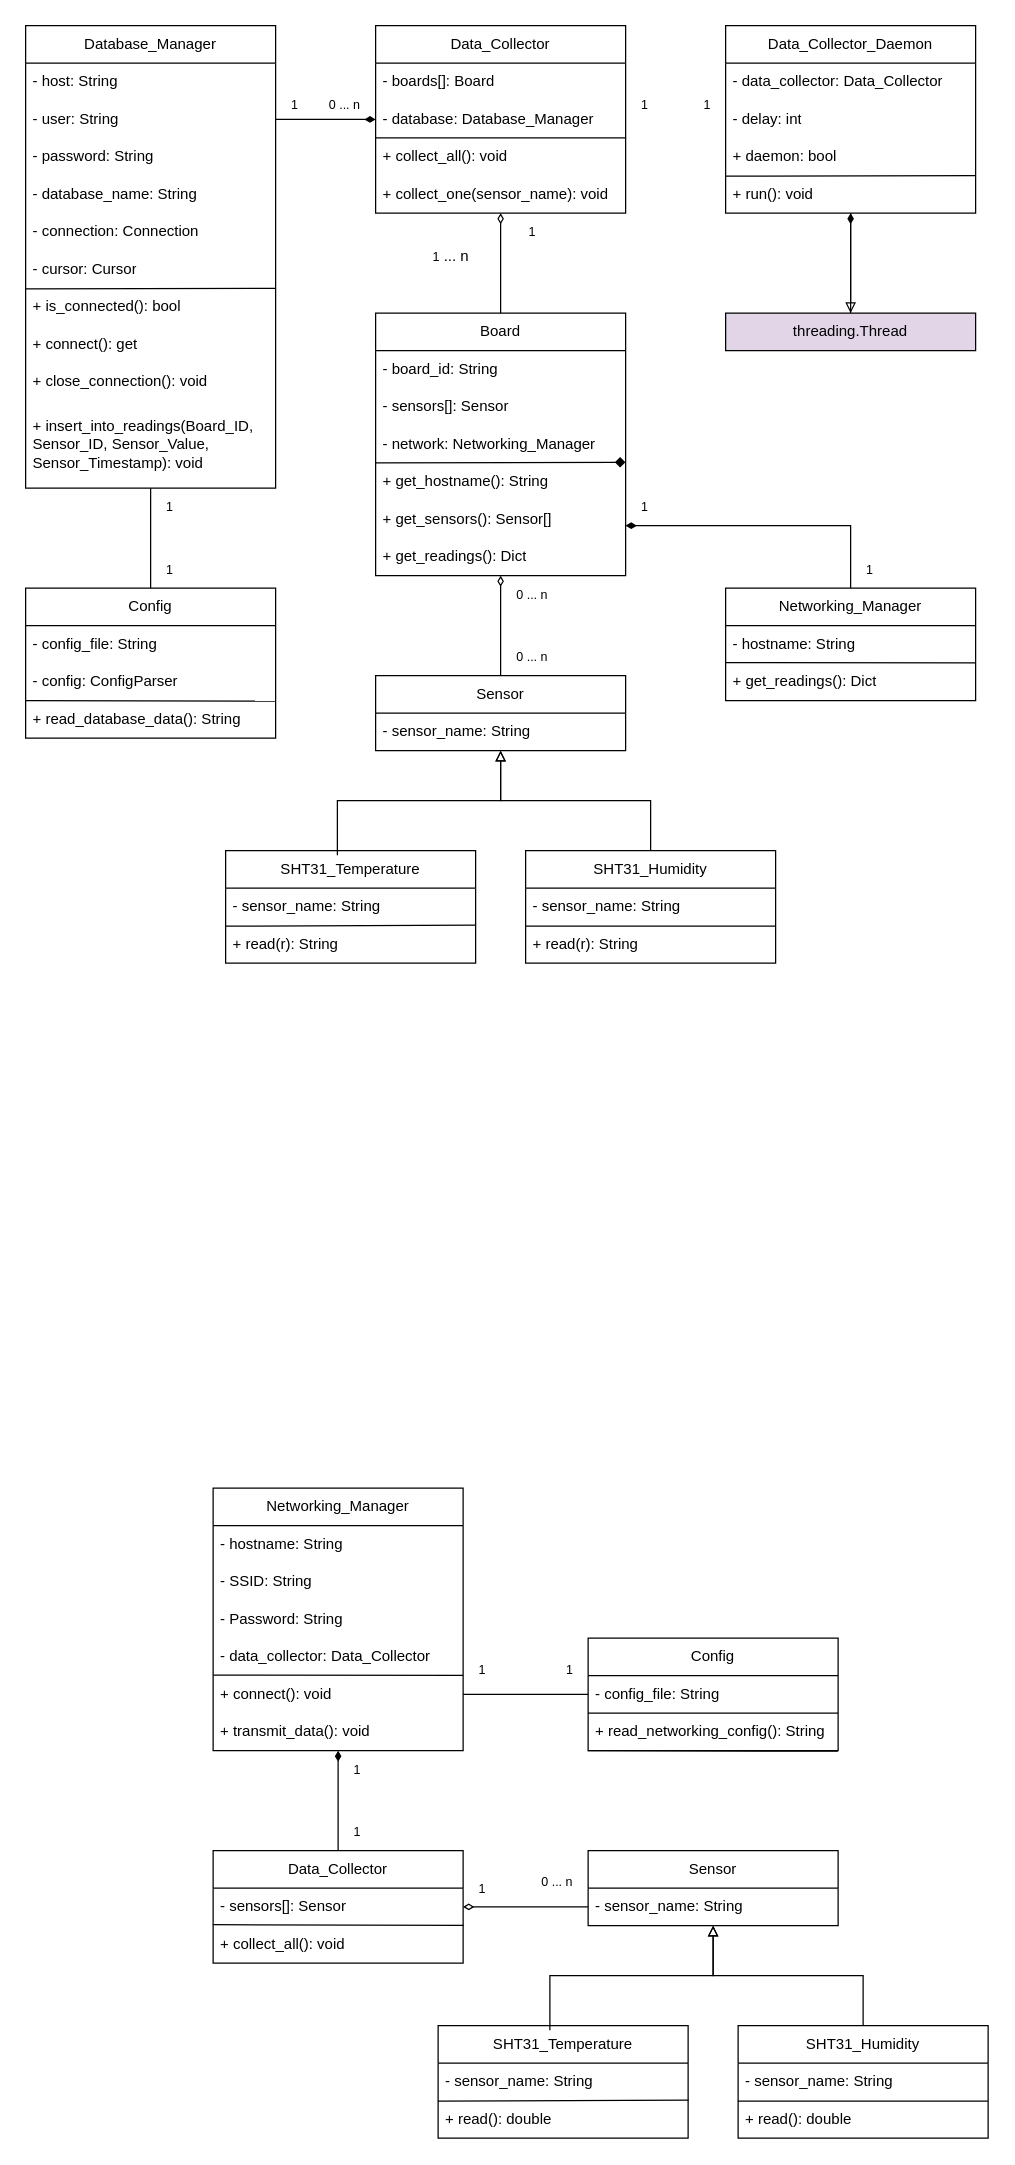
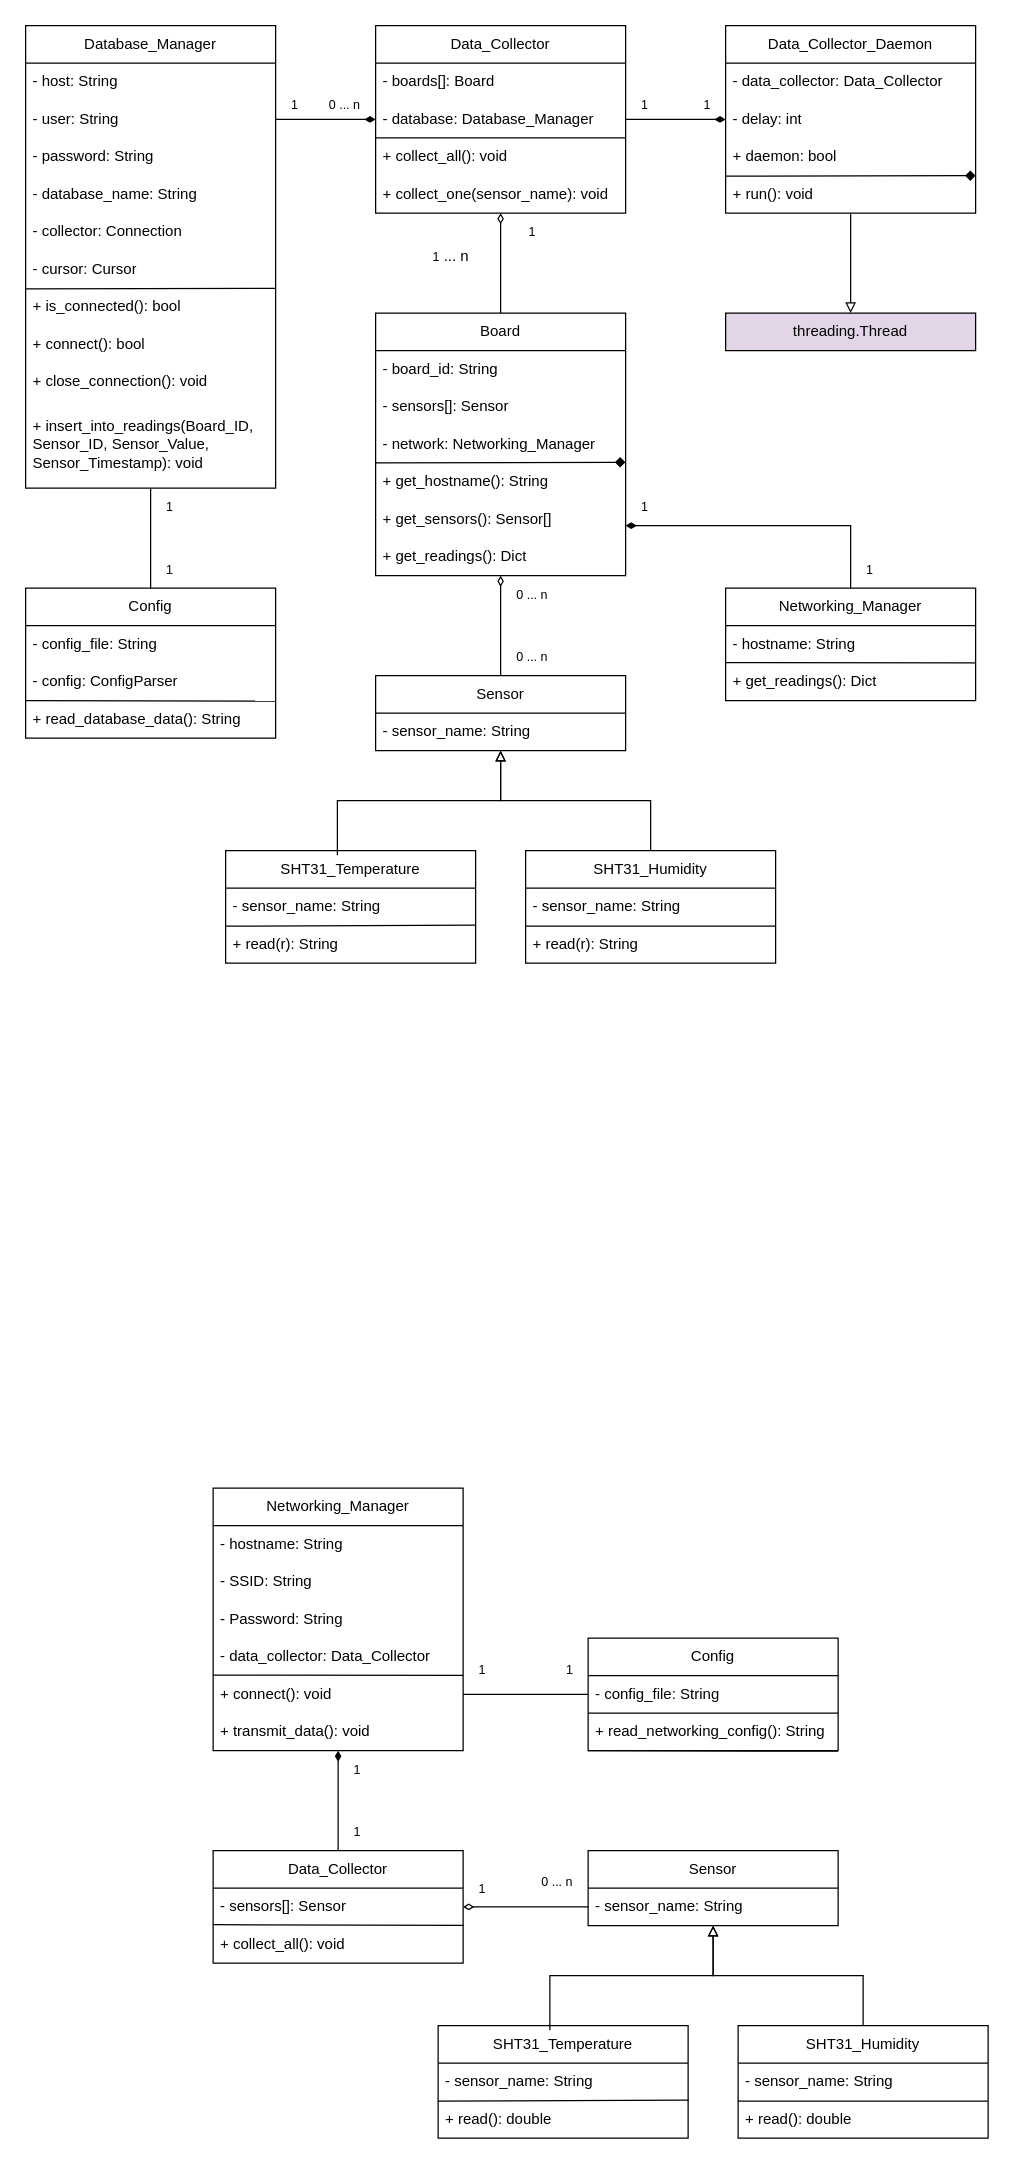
(968, 176) -> (965, 176)
(124, 232) -> (118, 232)
(851, 307) -> (672, 119)
(94, 344) -> (97, 344)
